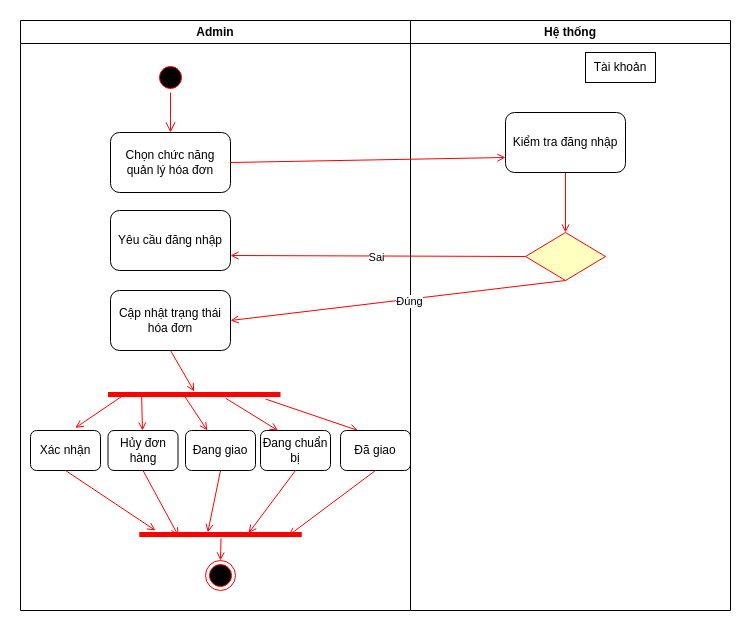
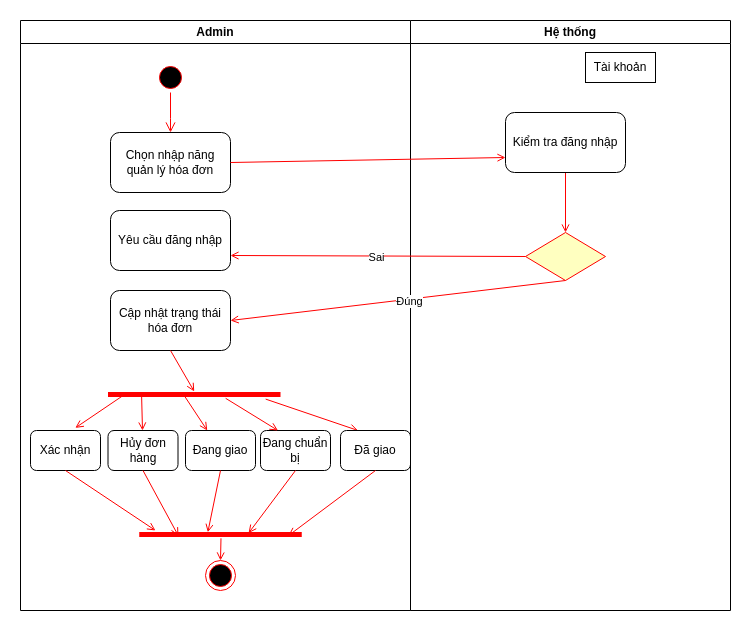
(171, 163) -> (171, 163)
